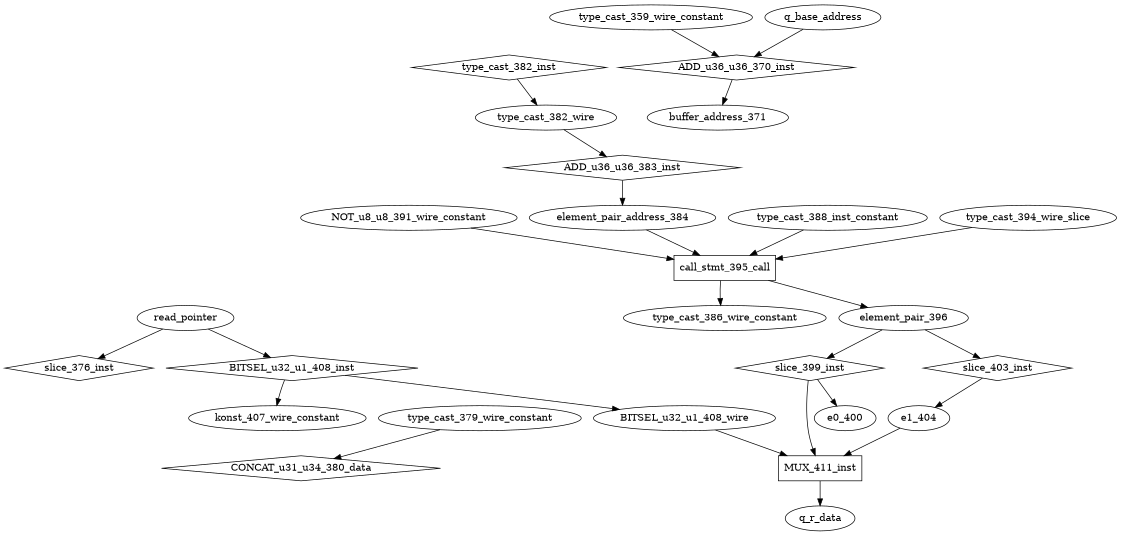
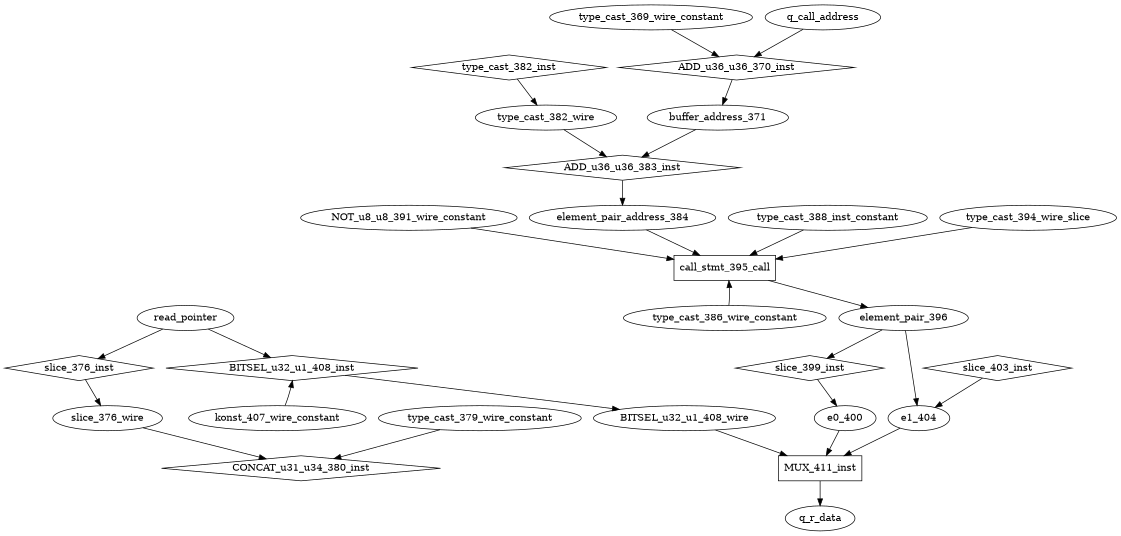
(651, 17) -> (651, 17)
(823, 17) -> (823, 17)
none -> (672, 142)
(720, 290) -> (729, 297)
(950, 342) -> (911, 365)
(281, 389) -> (288, 397)
(807, 415) -> (834, 440)
none -> (108, 418)
(301, 468) -> (301, 468)
